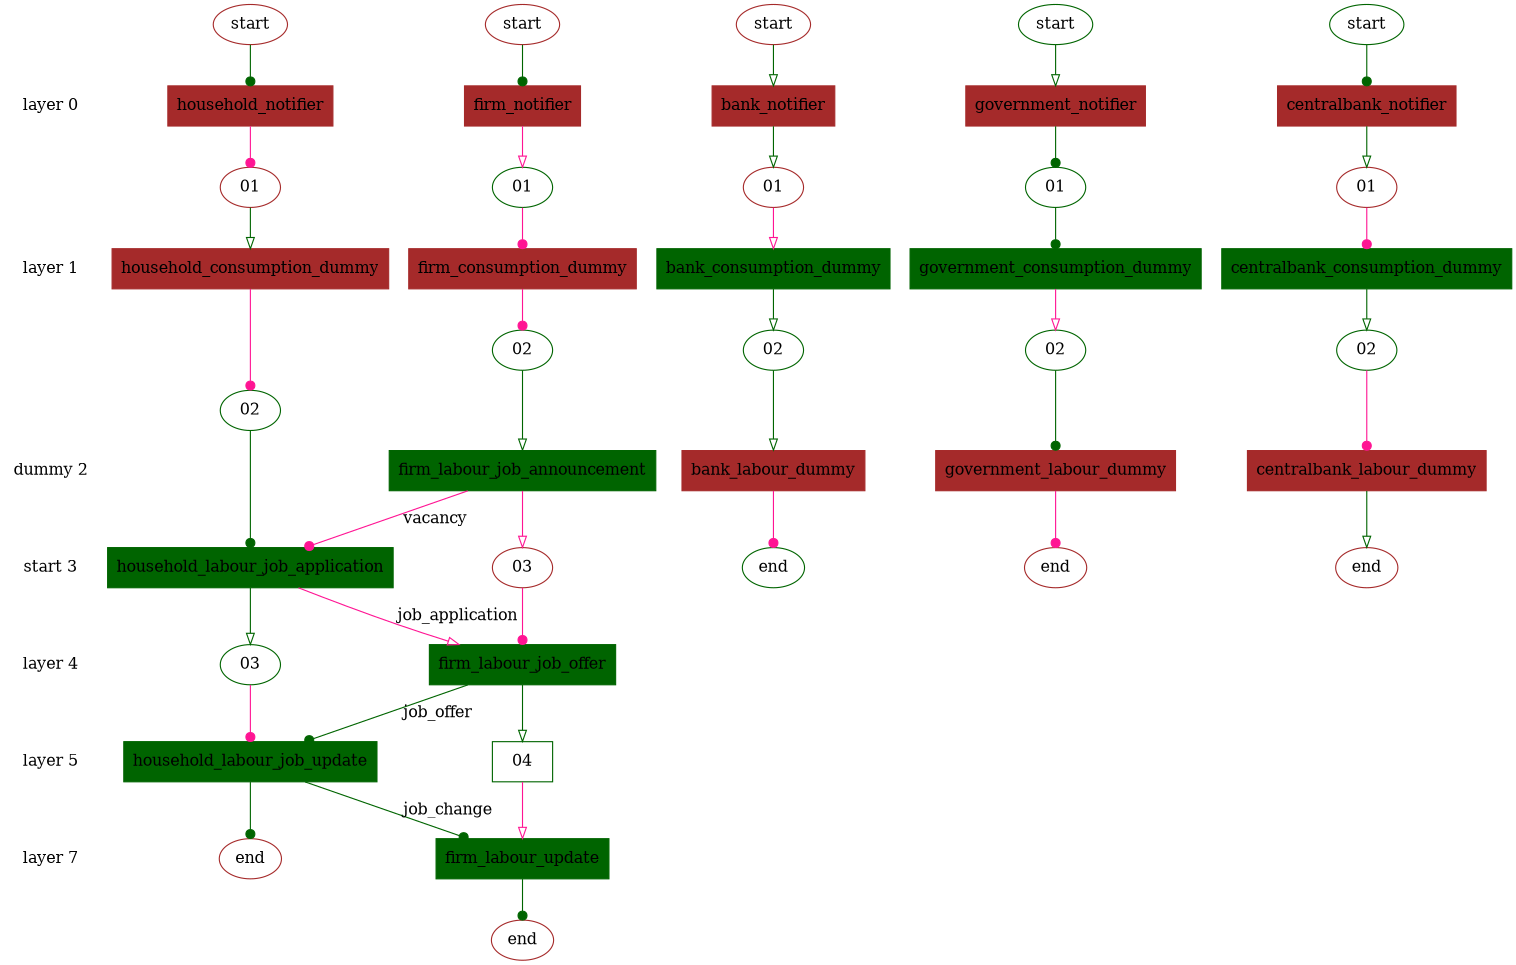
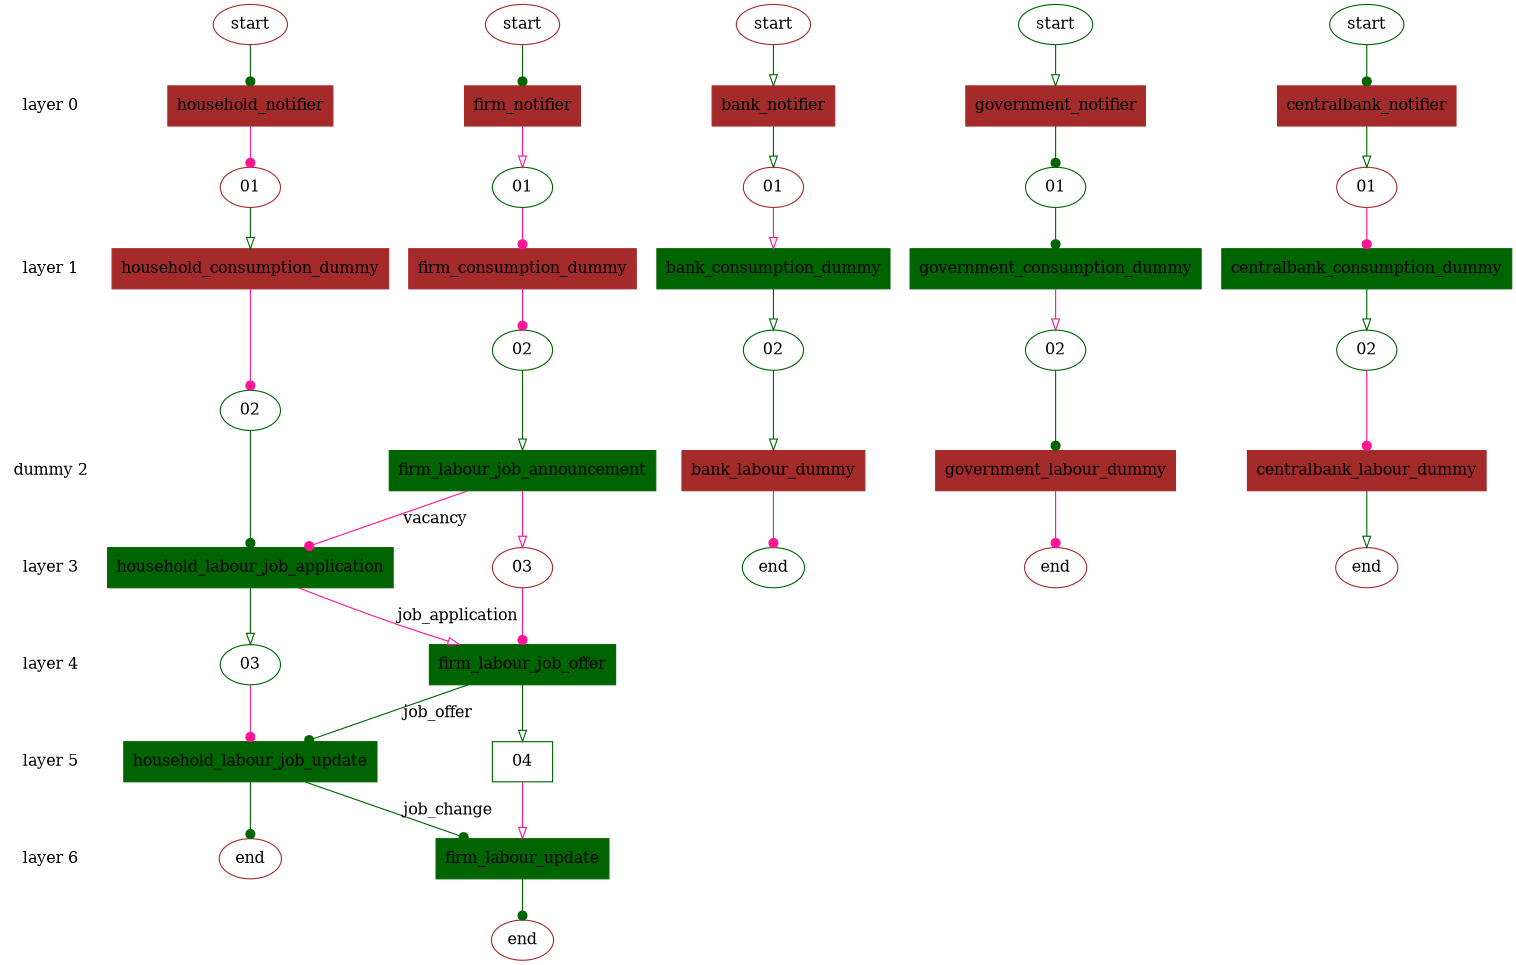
(51, 568) -> (51, 568)
(51, 859) -> (51, 859)
